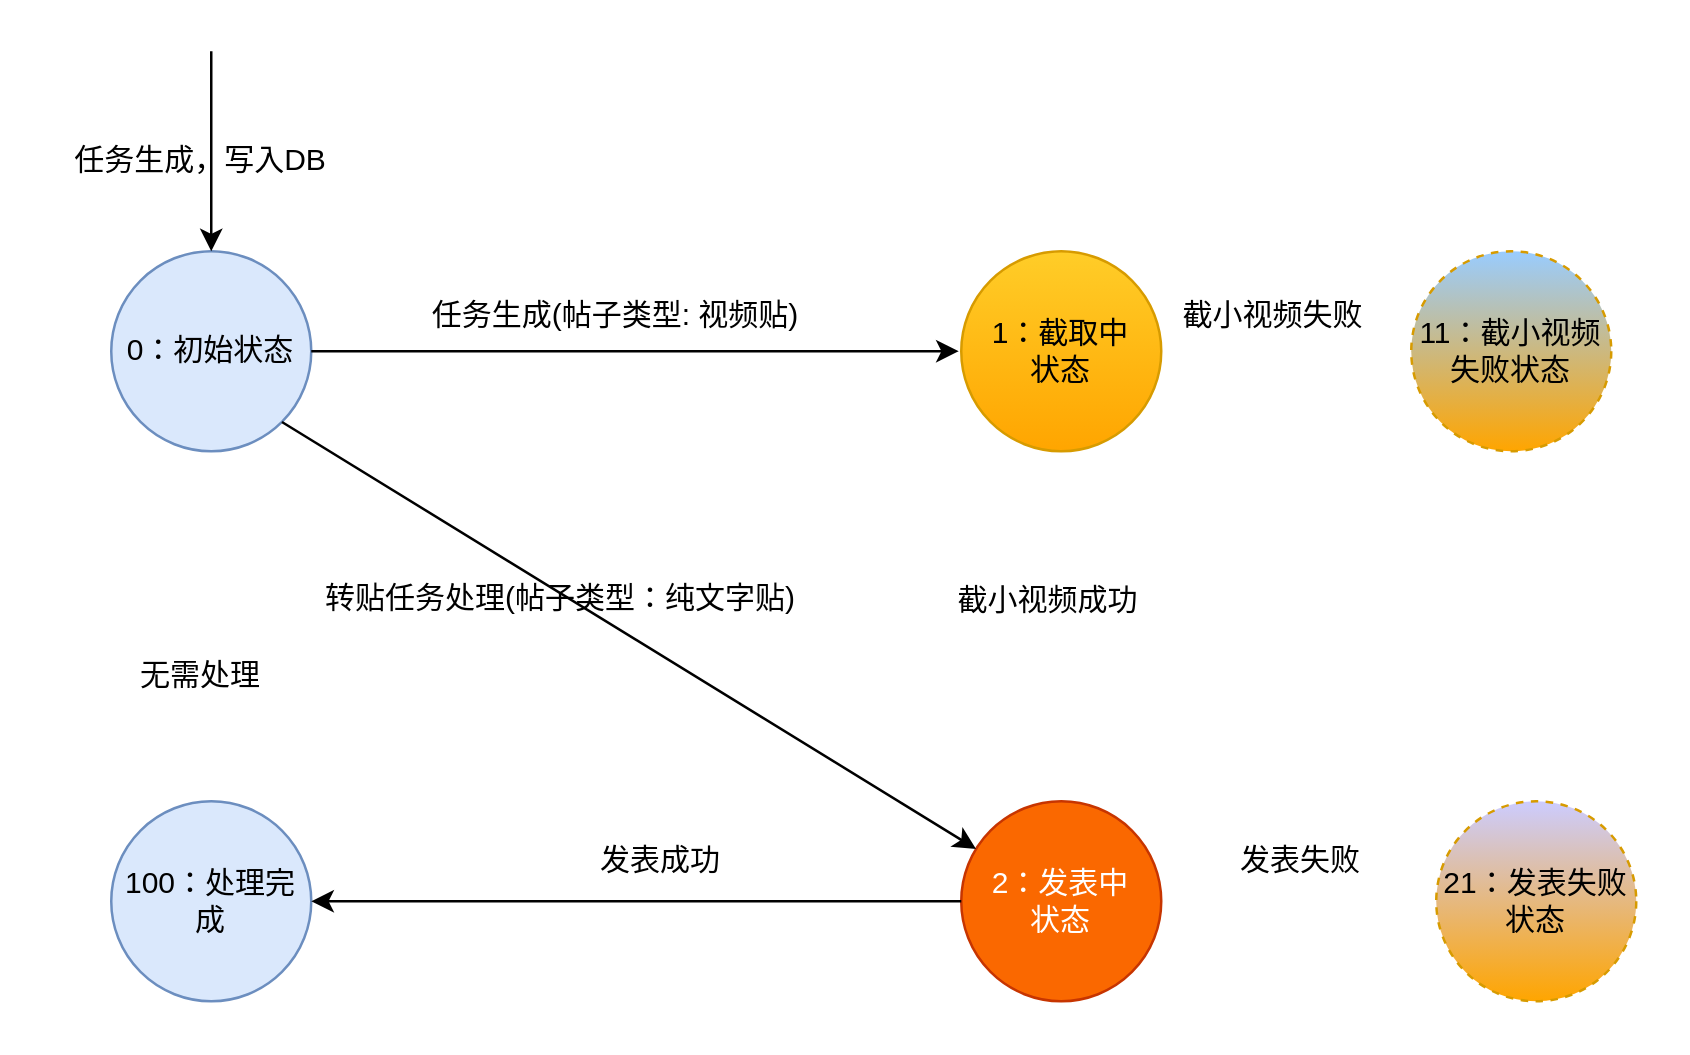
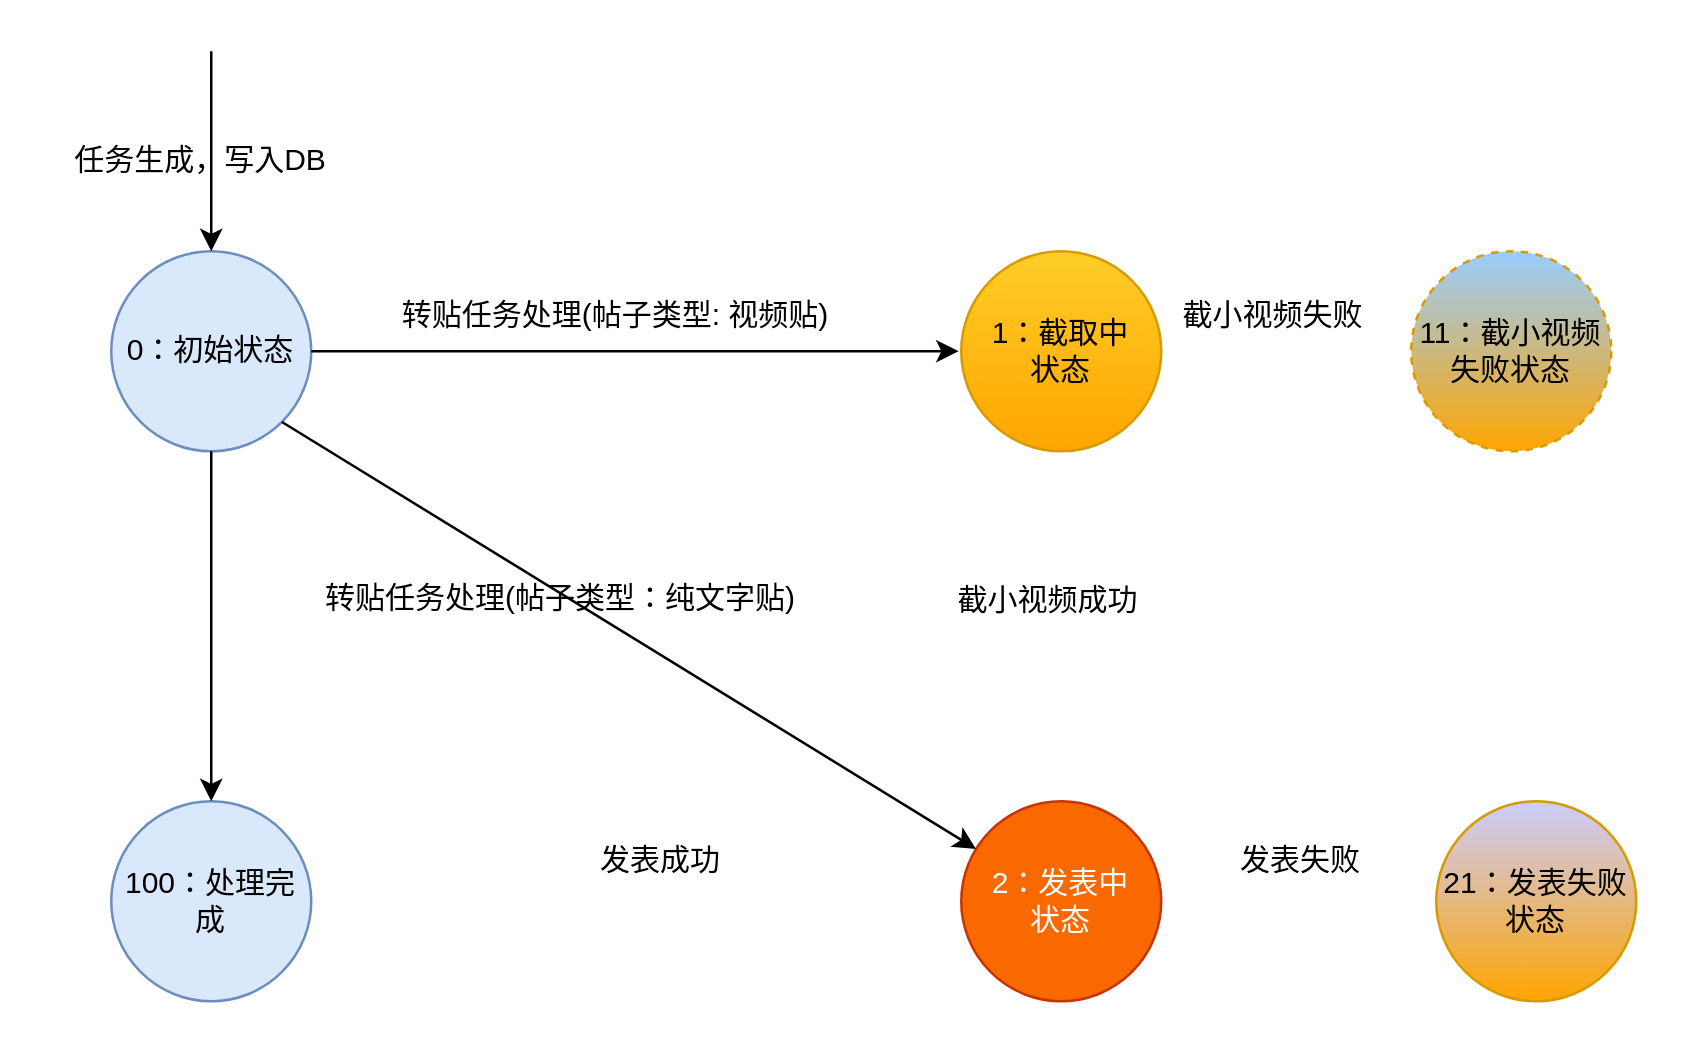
(616, 316) -> (616, 316)
none -> (211, 618)
(201, 676) -> none
(644, 901) -> none
(1536, 901) -> (1536, 901)
